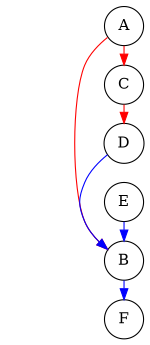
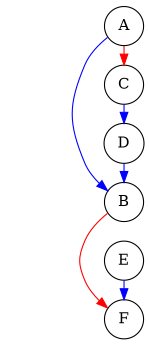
(124, 108) -> (124, 108)
(75, 143) -> (73, 125)
(124, 226) -> (124, 284)
(124, 284) -> (80, 263)
